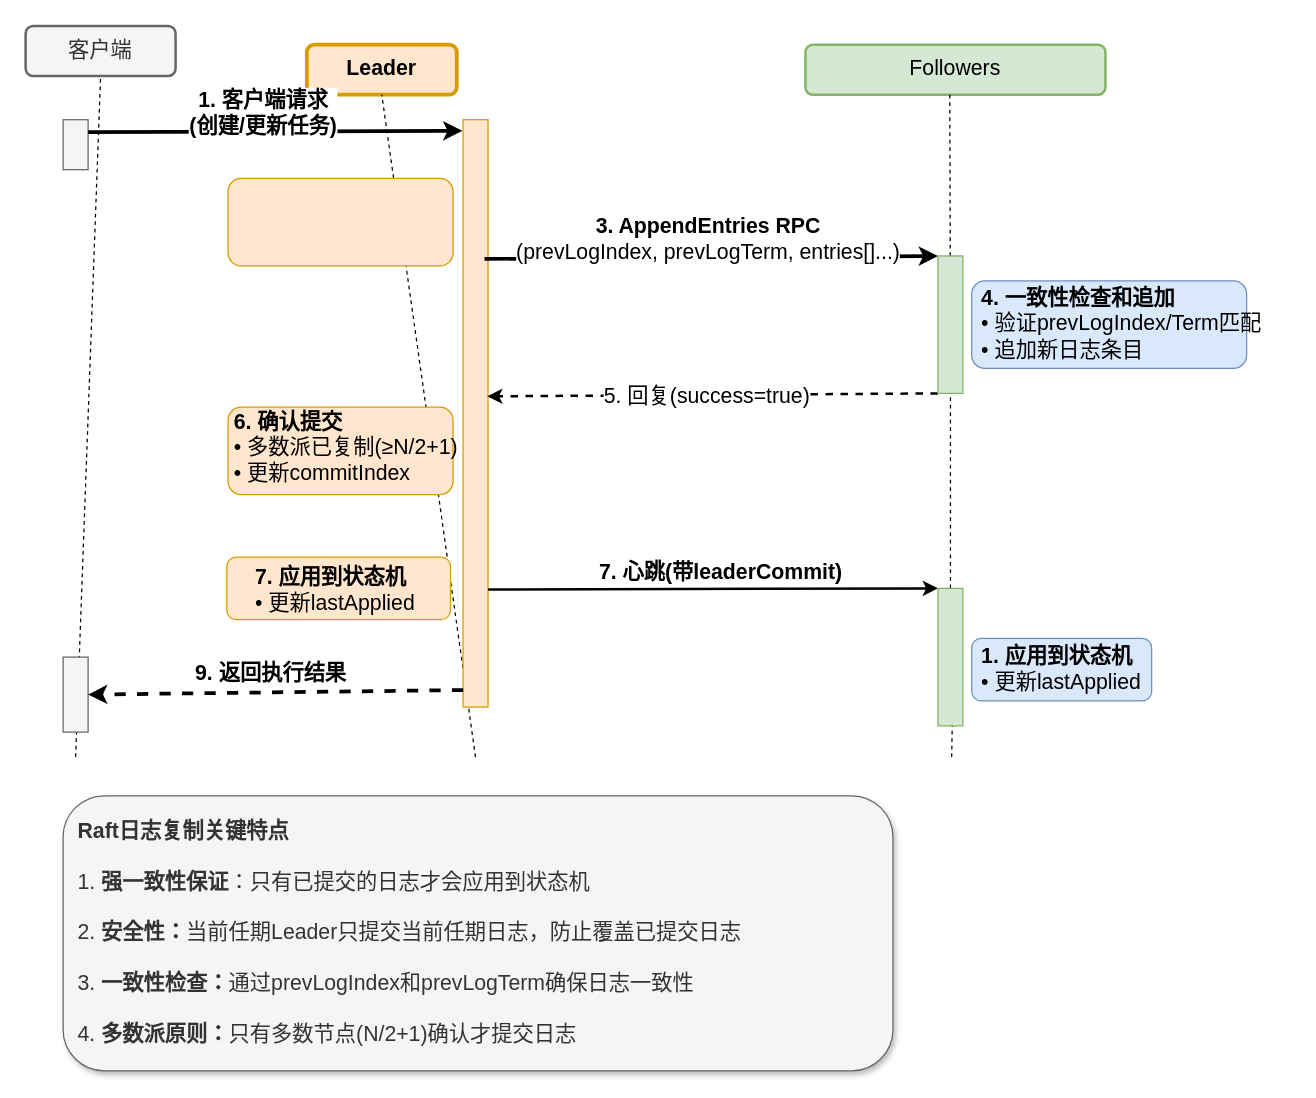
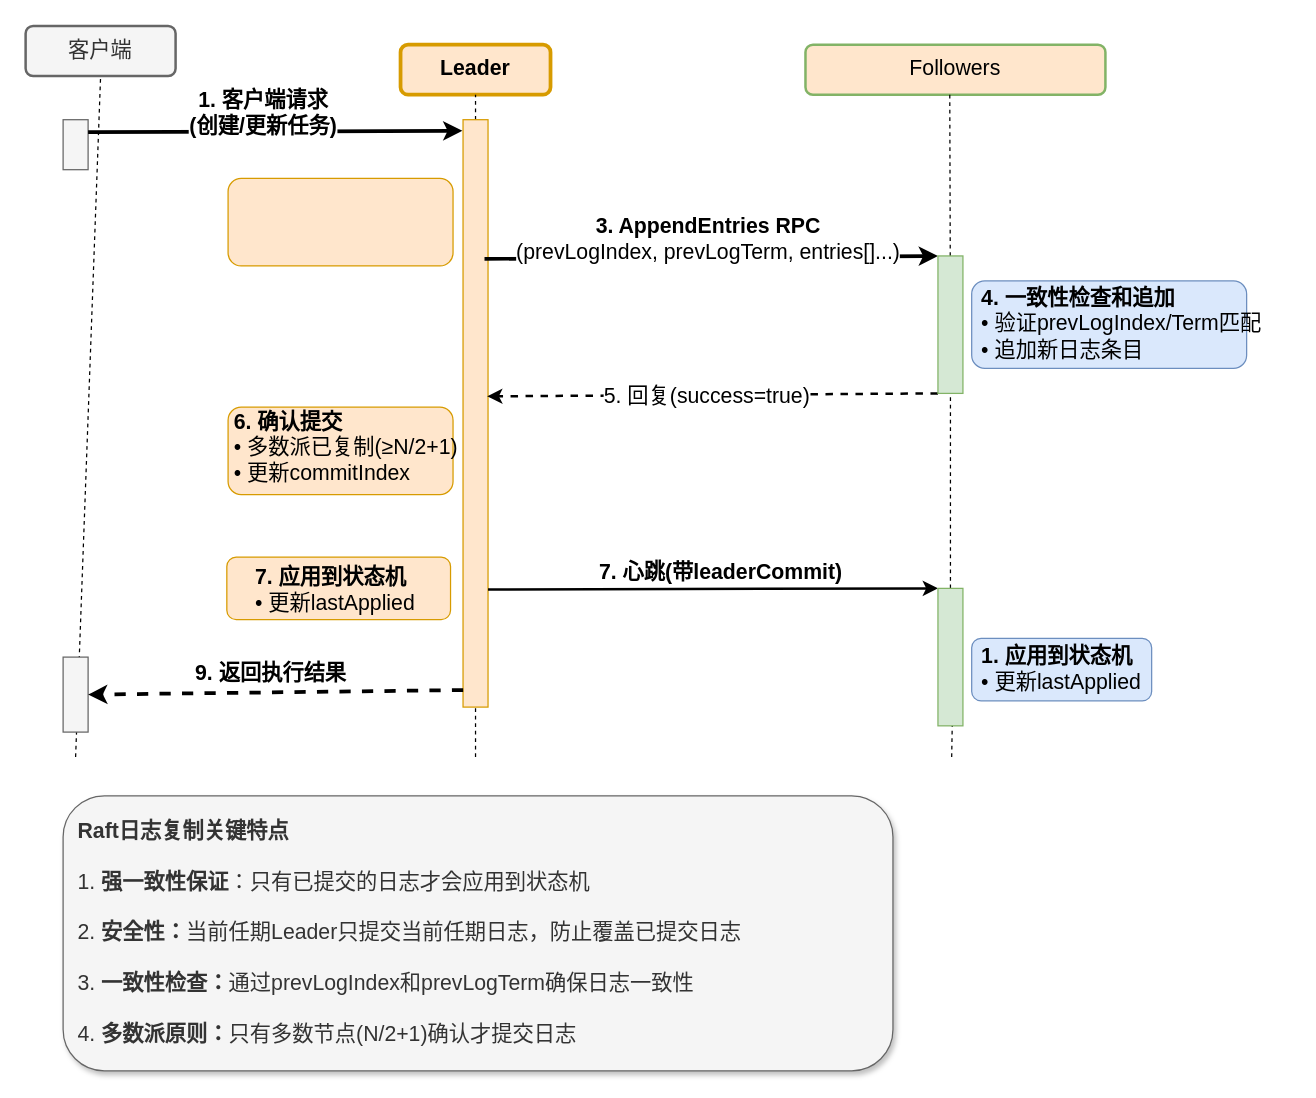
(382, 69) -> (476, 69)
(956, 69) -> (956, 69)
